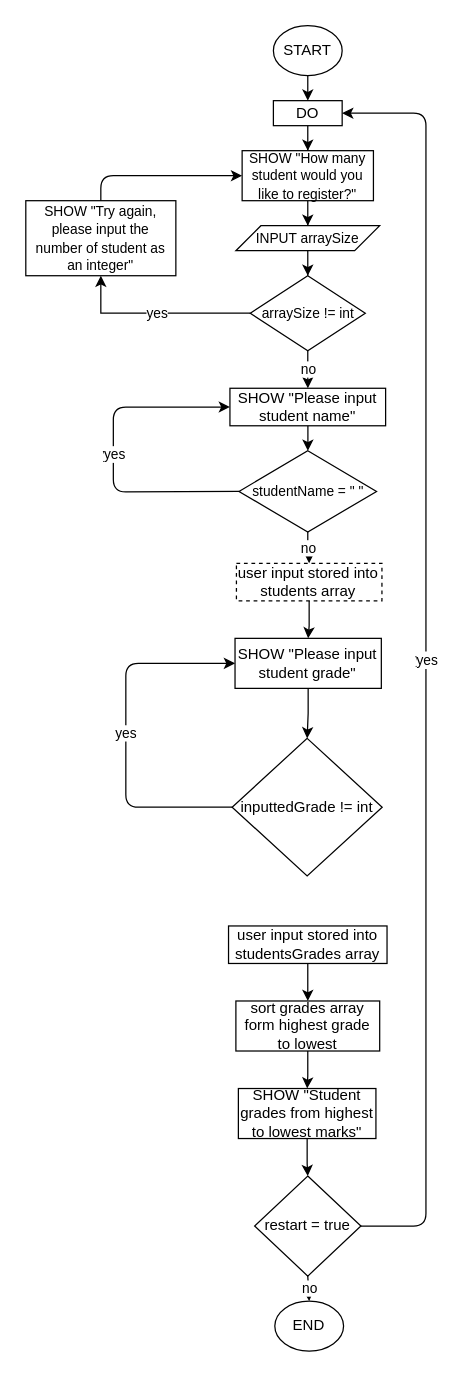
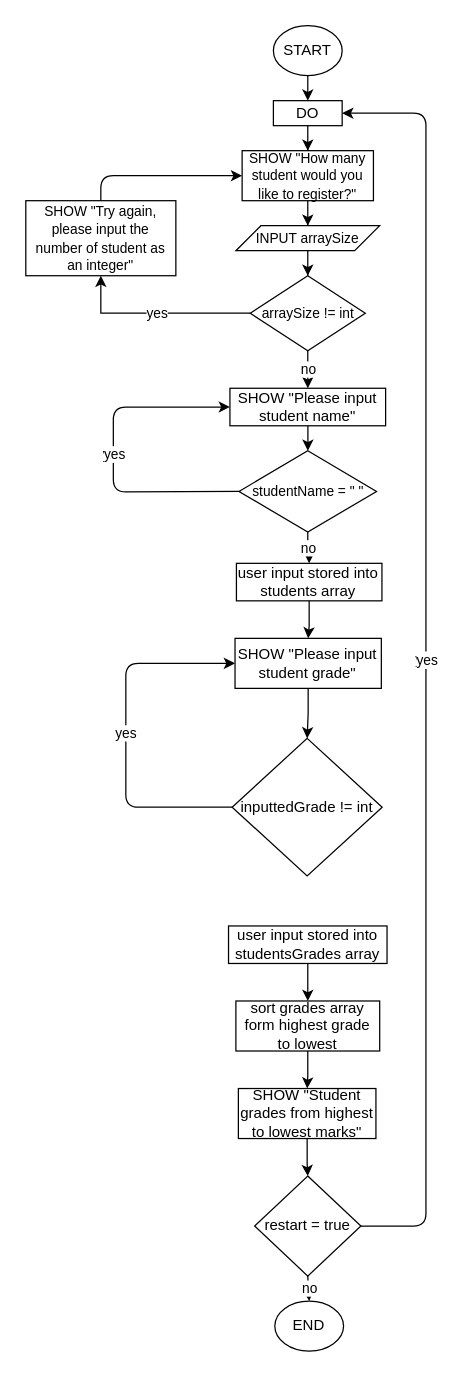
(309, 582) -> (309, 582)
